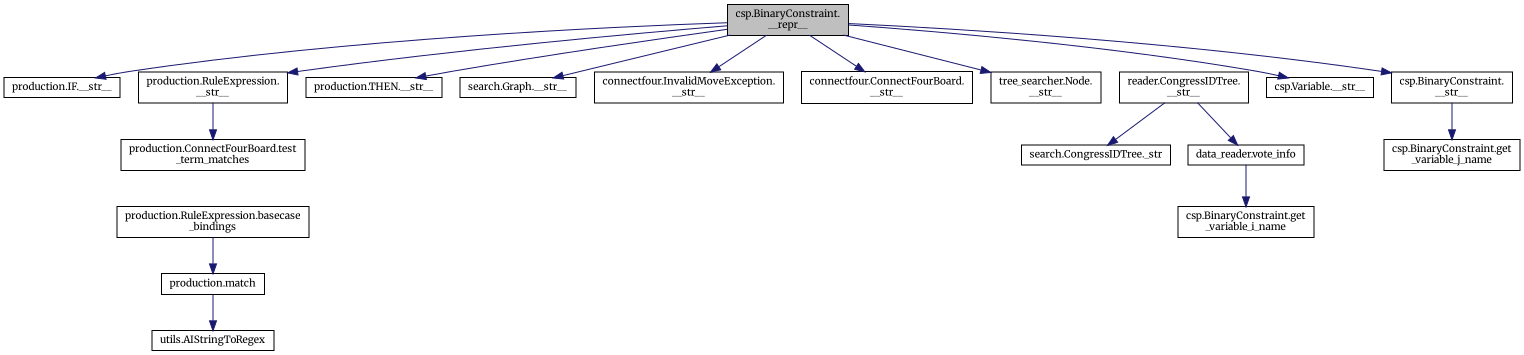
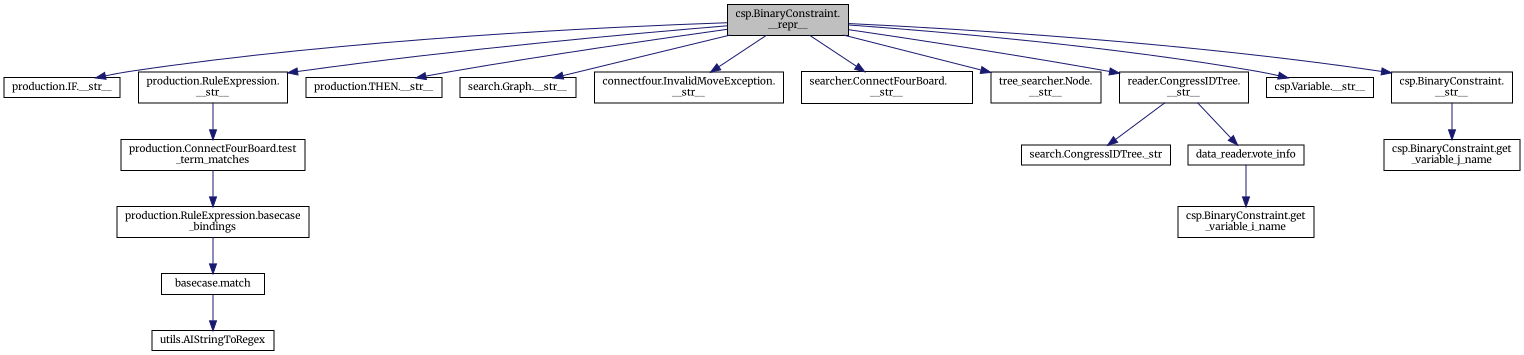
none -> (979, 50)
(887, 88) -> (887, 88)
none -> (213, 183)
(213, 284) -> (213, 284)
